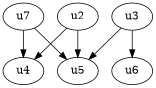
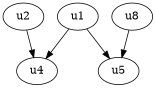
(23, 17) -> (78, 17)
(132, 17) -> (132, 17)
(78, 40) -> none
(132, 71) -> none
